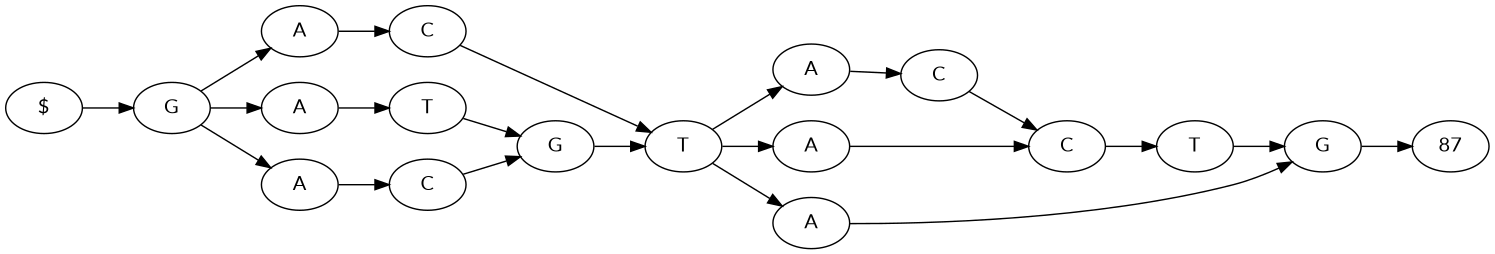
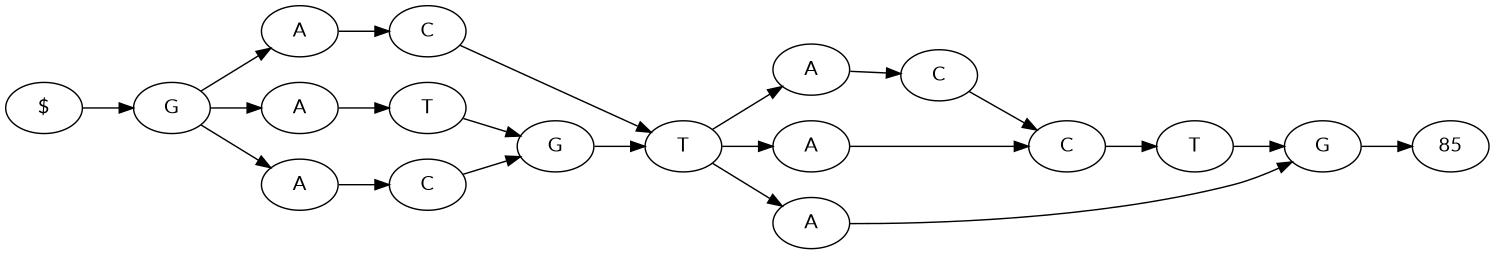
(1451, 146) -> (1451, 146)
